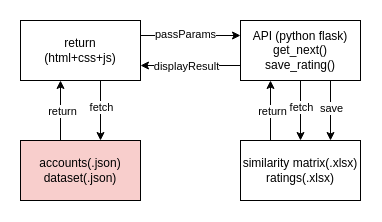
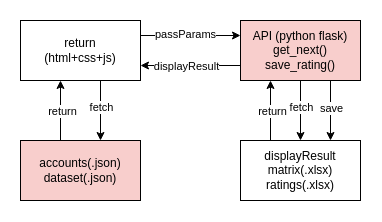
(301, 51) -> (301, 51)
(301, 171) -> (301, 171)
